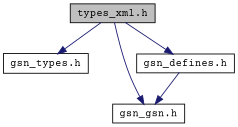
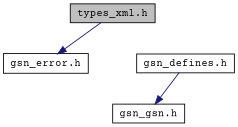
(145, 36) -> none
(125, 60) -> none
(46, 63) -> (46, 63)
